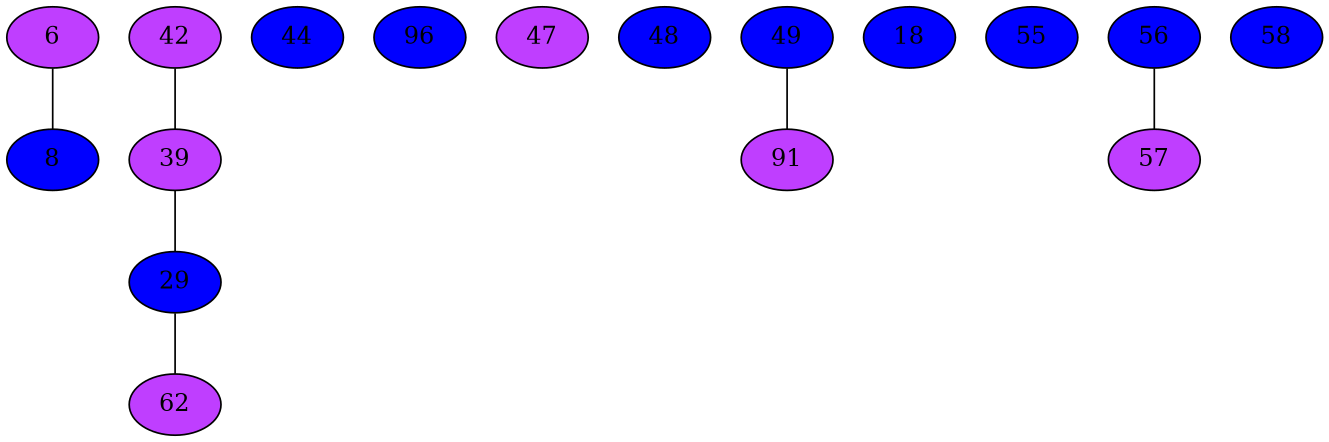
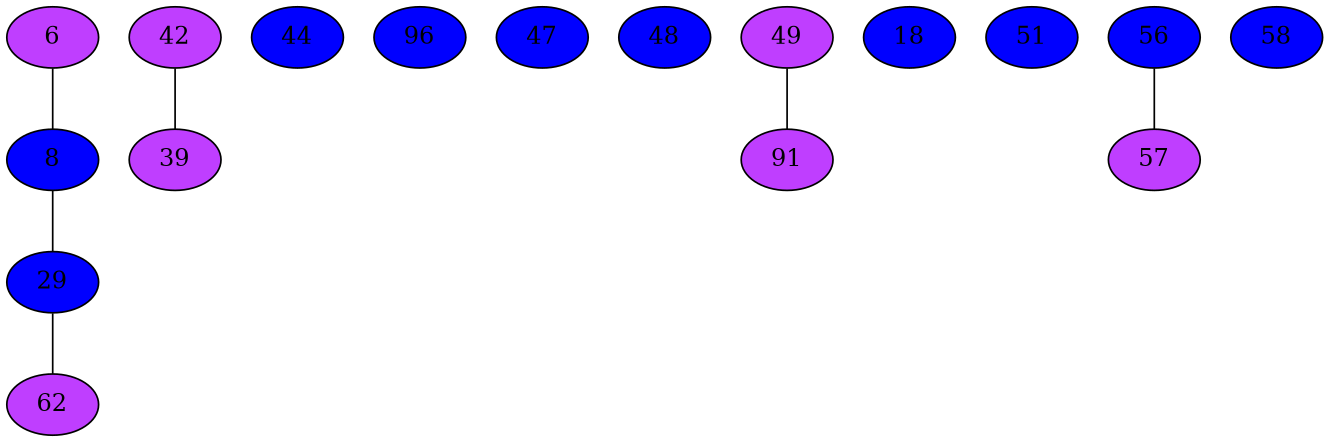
(542, 37) -> (542, 37)
(787, 37) -> (787, 37)
(1032, 37) -> (1032, 37)
(175, 221) -> (53, 221)
